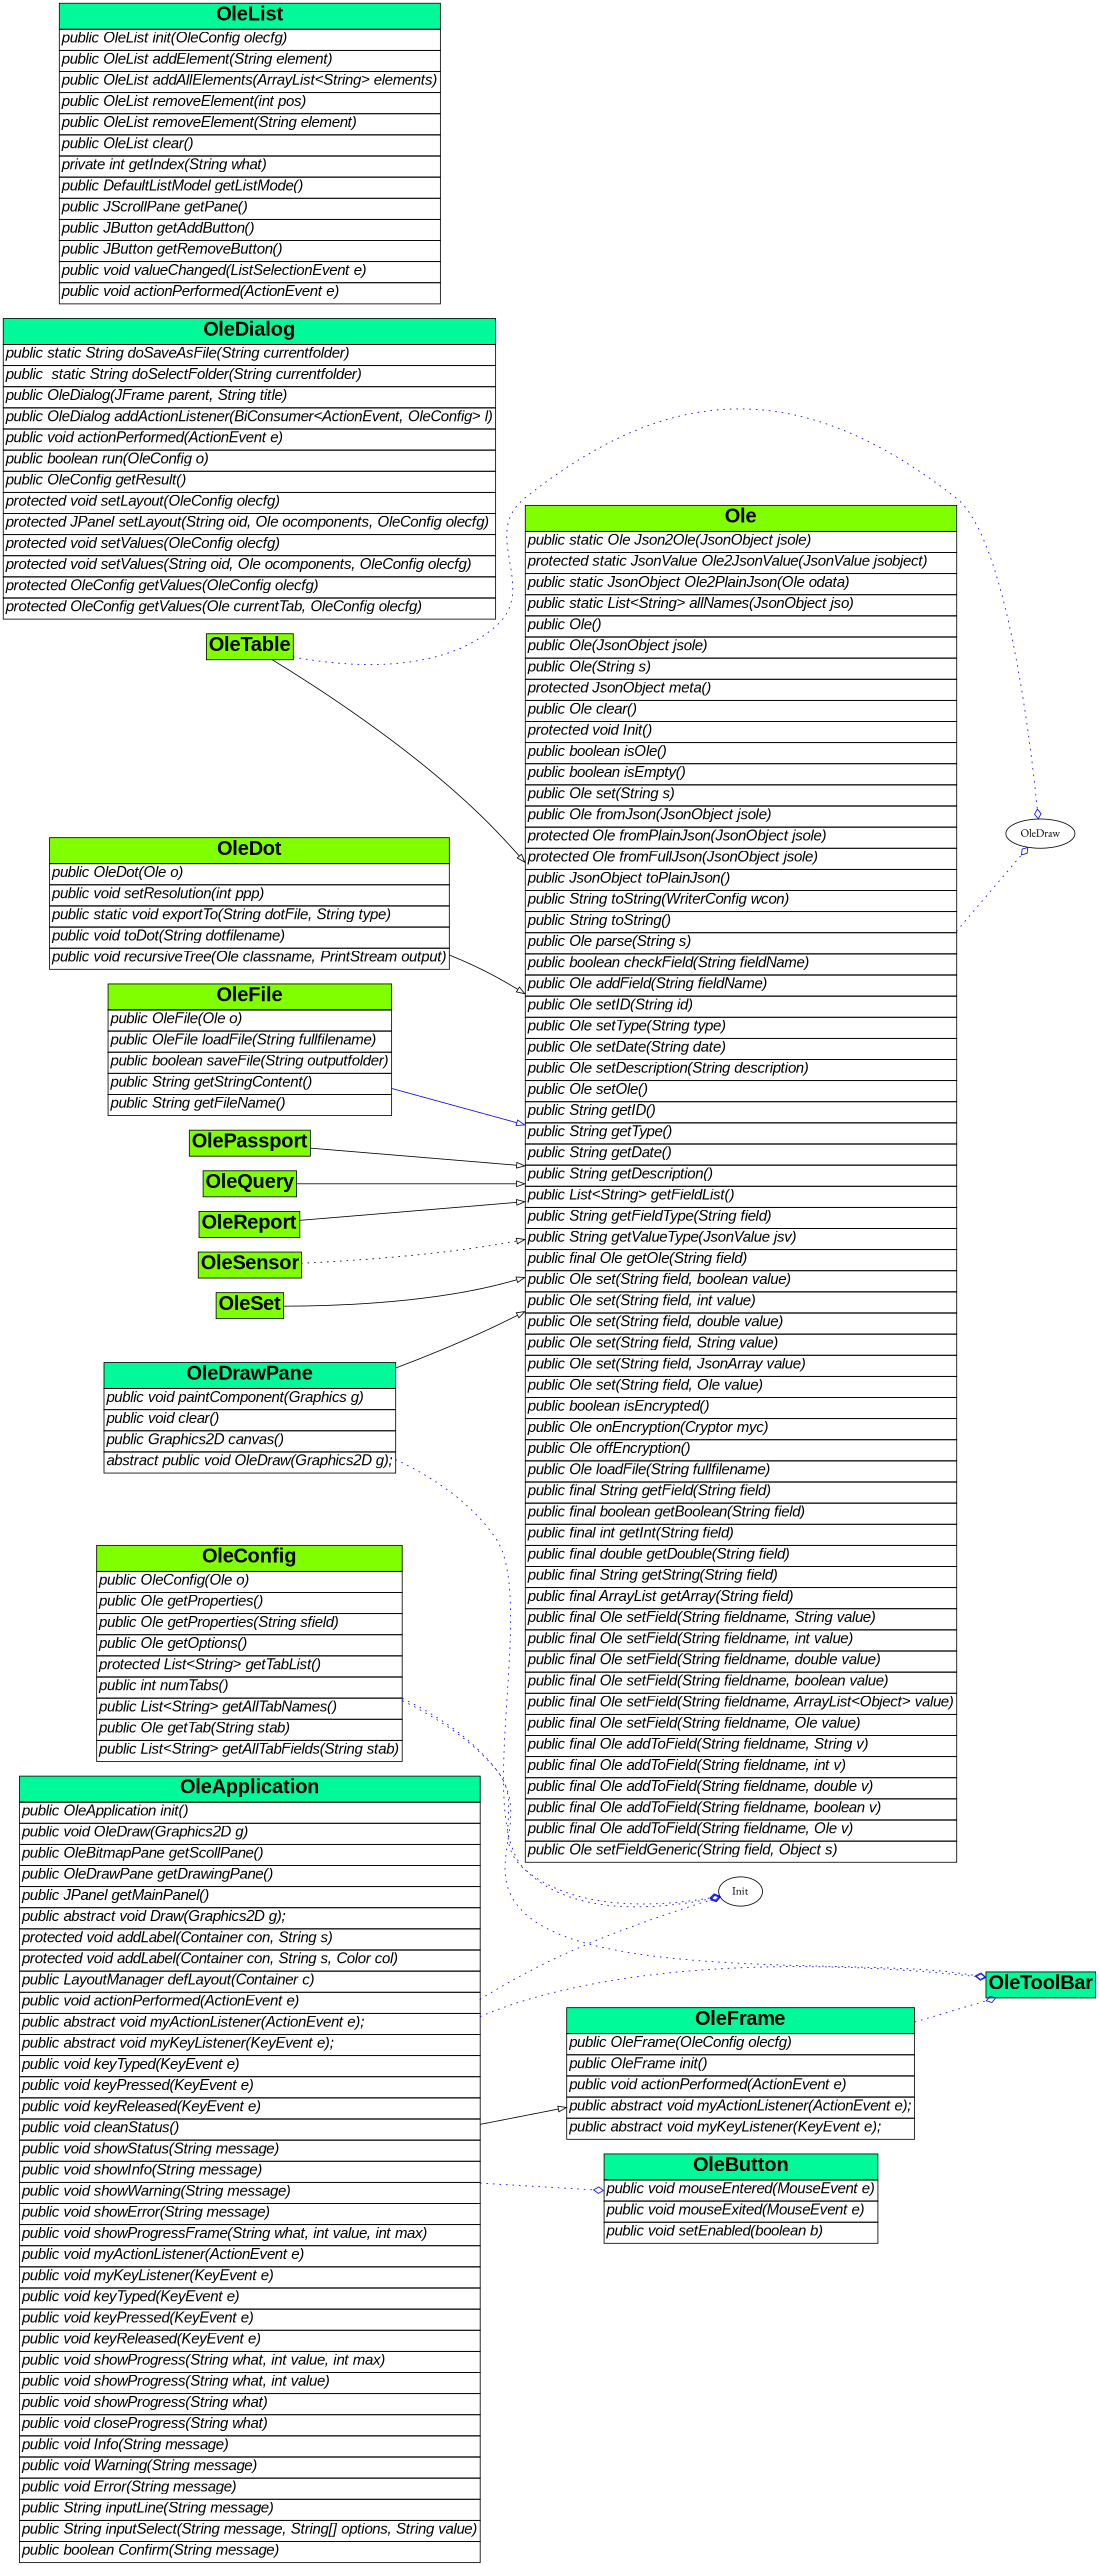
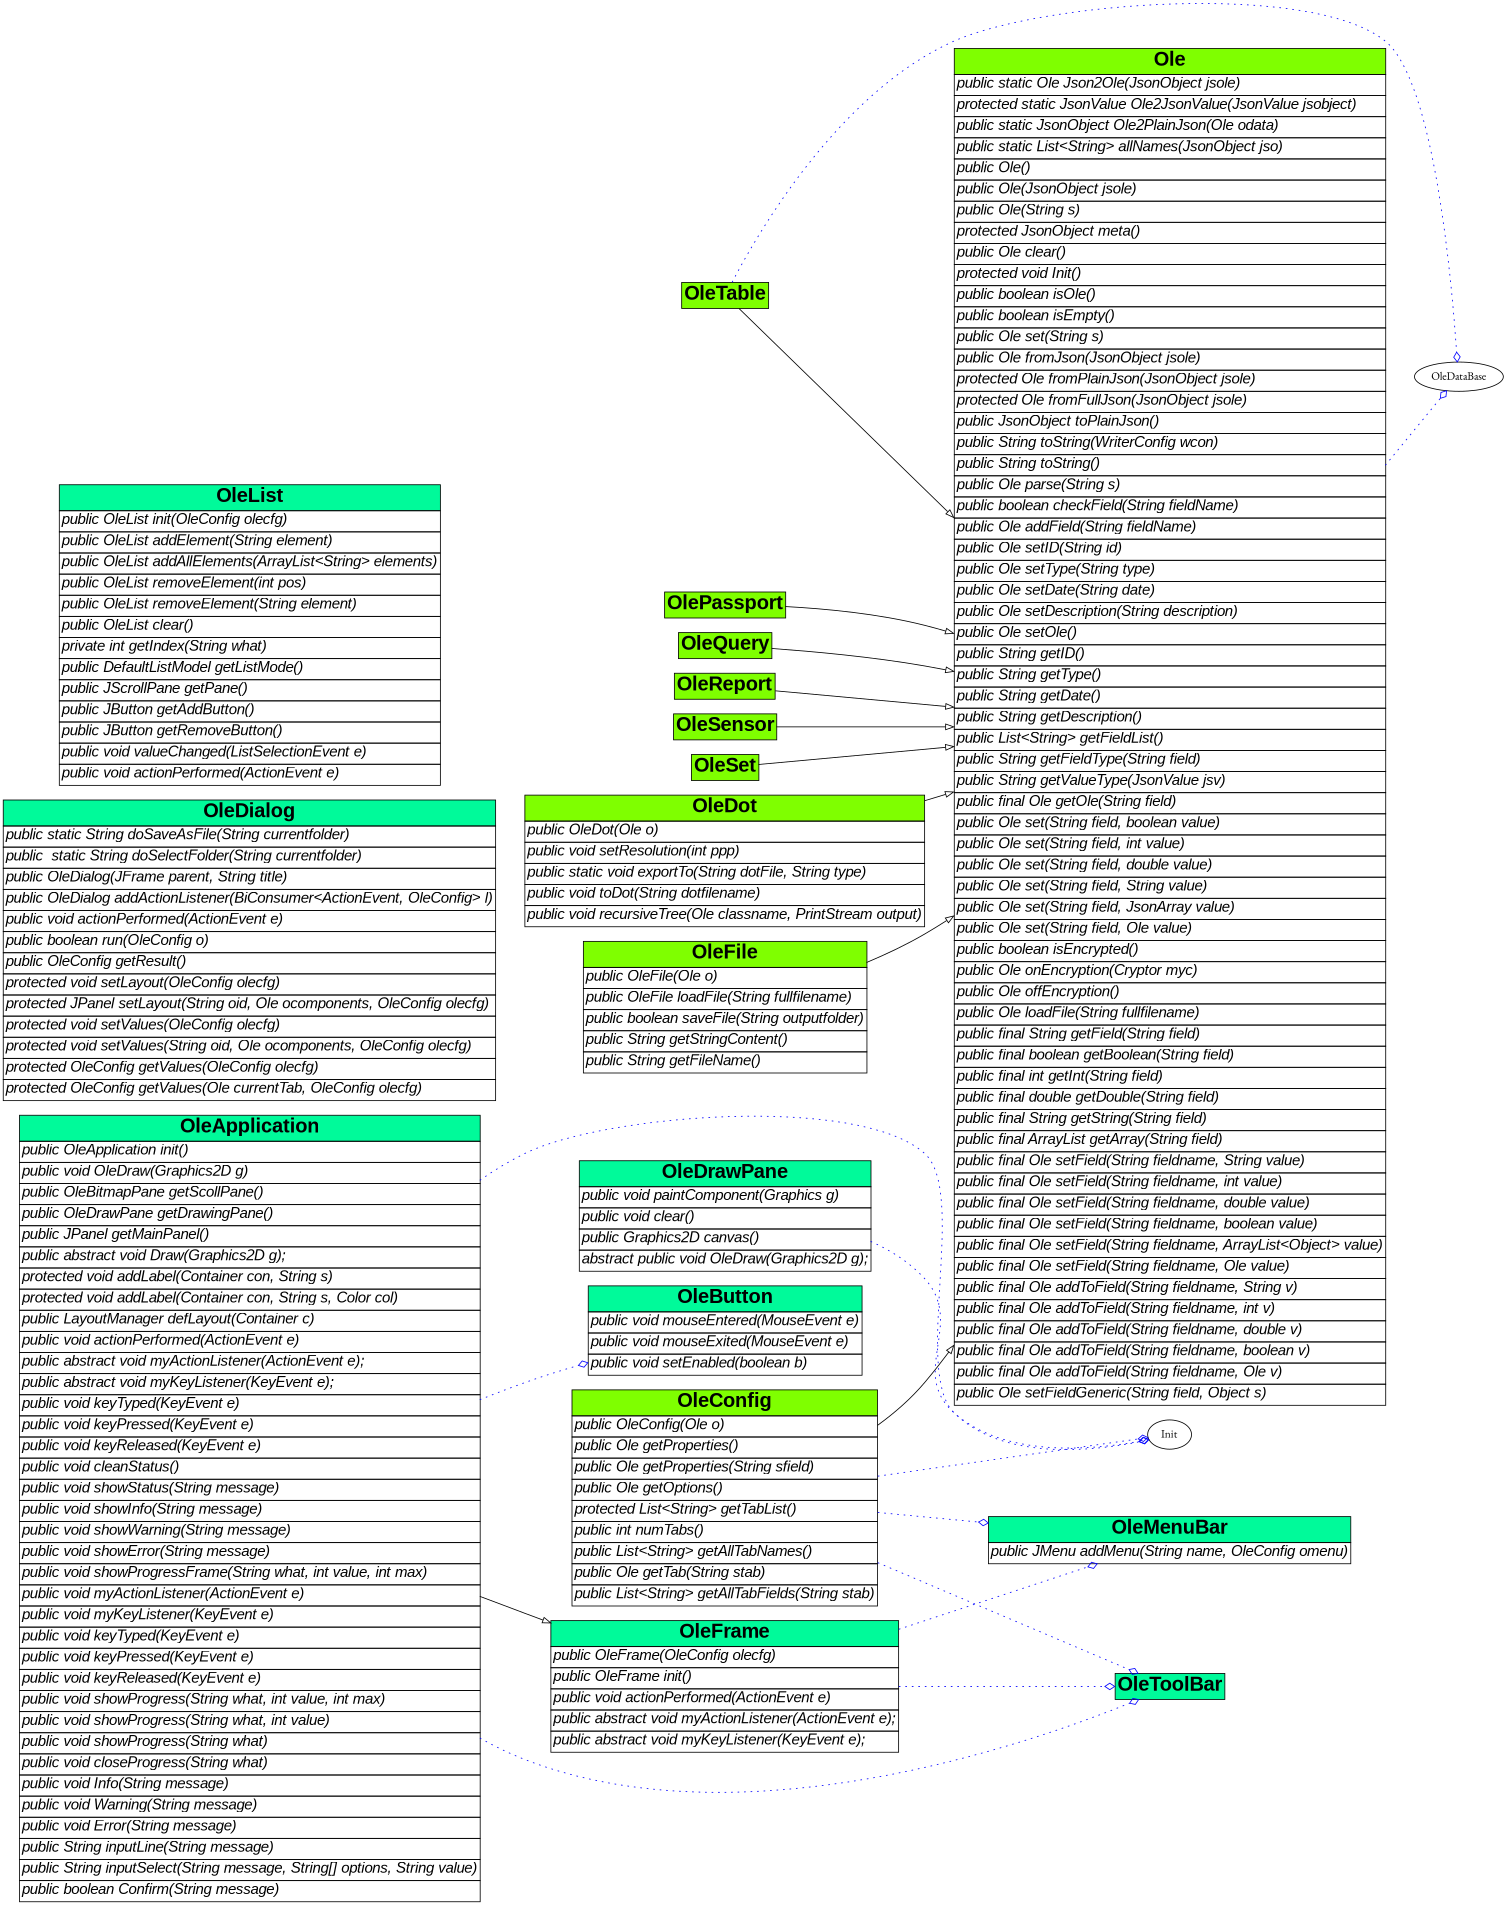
(1040, 834) -> (1459, 377)
(454, 1106) -> (908, 943)
(409, 1256) -> (861, 727)
(457, 1343) -> (916, 1392)
none -> (1170, 1540)
